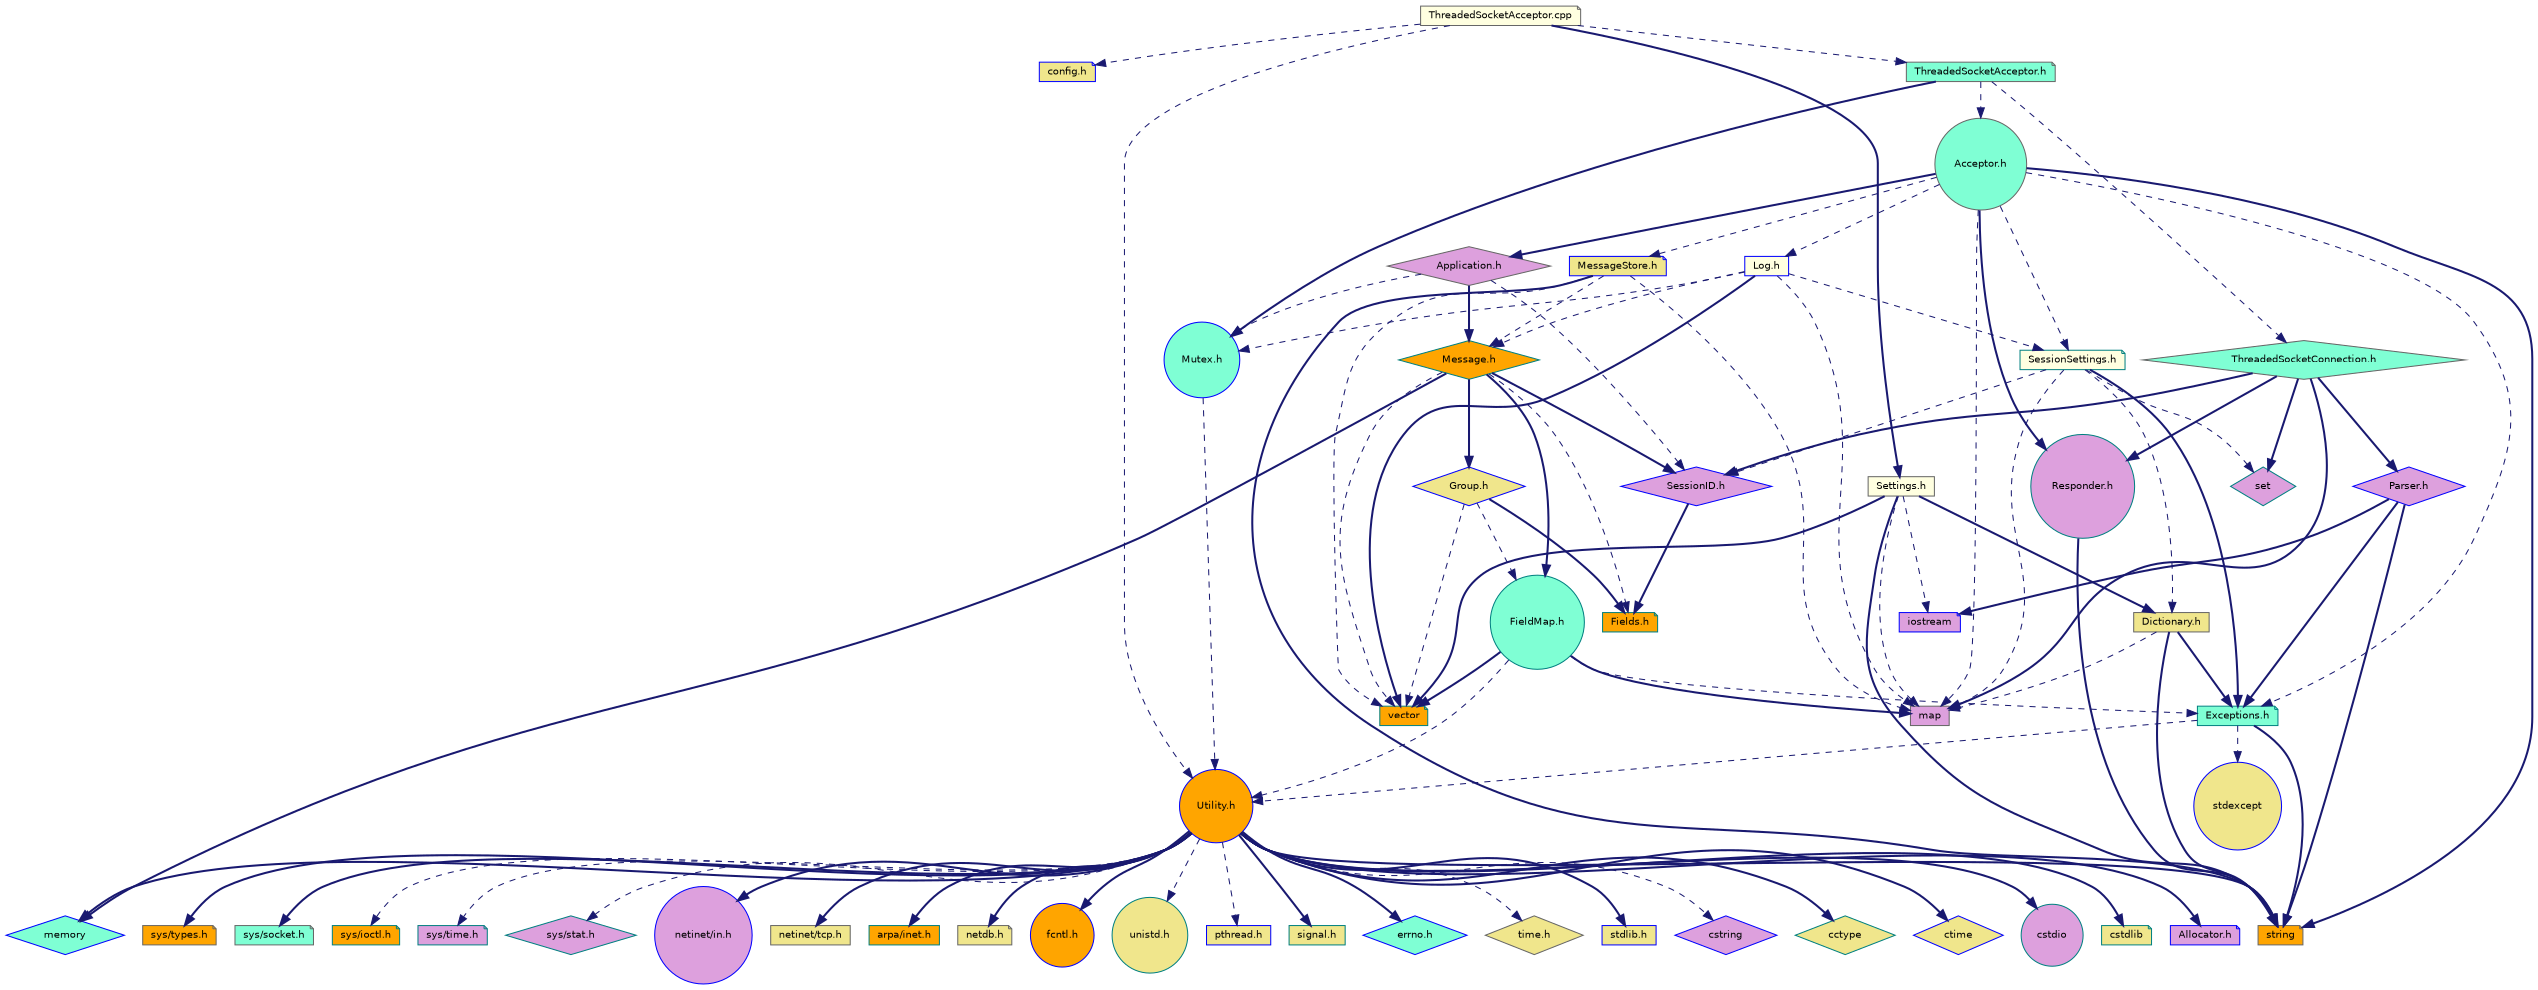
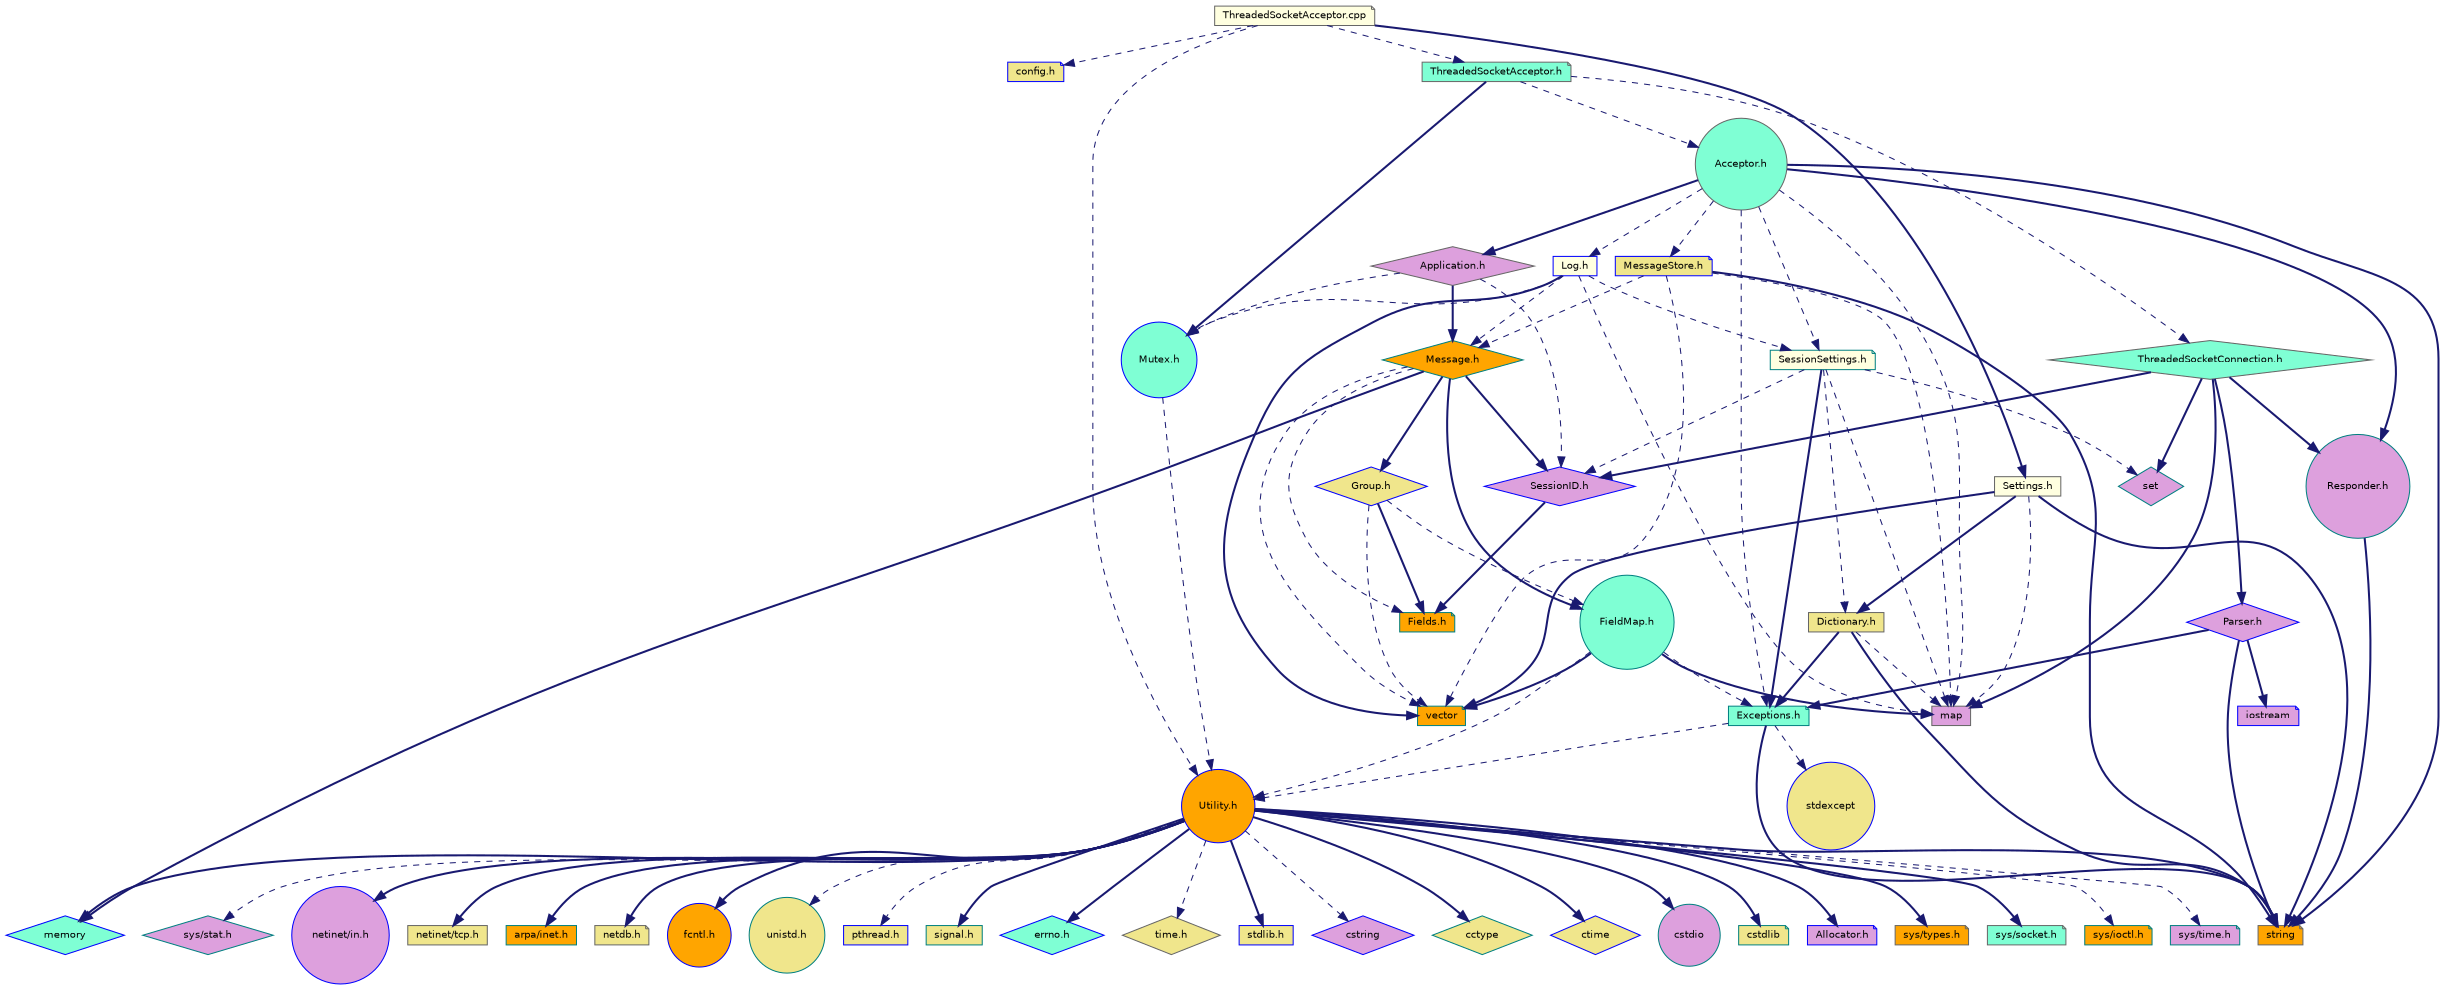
(1914, 549) -> none
